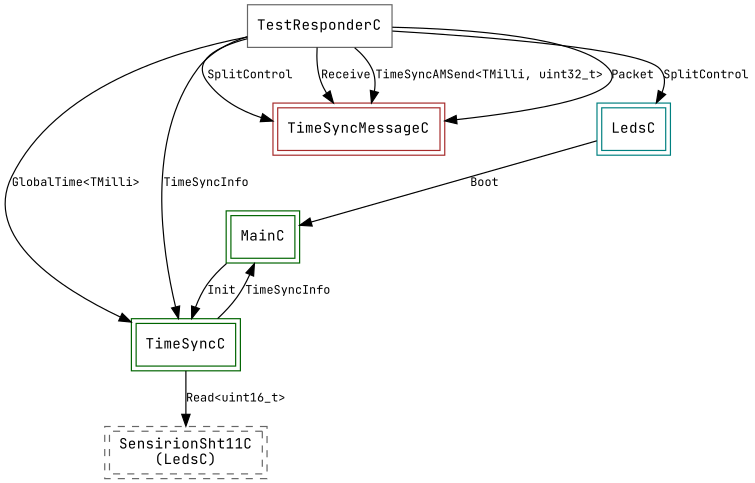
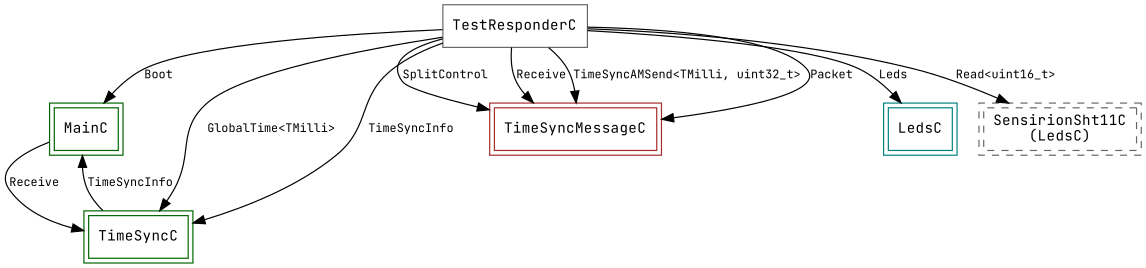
(707, 75) -> (894, 75)
(454, 181) -> (272, 42)
(222, 291) -> (35, 183)
(186, 393) -> (837, 53)
